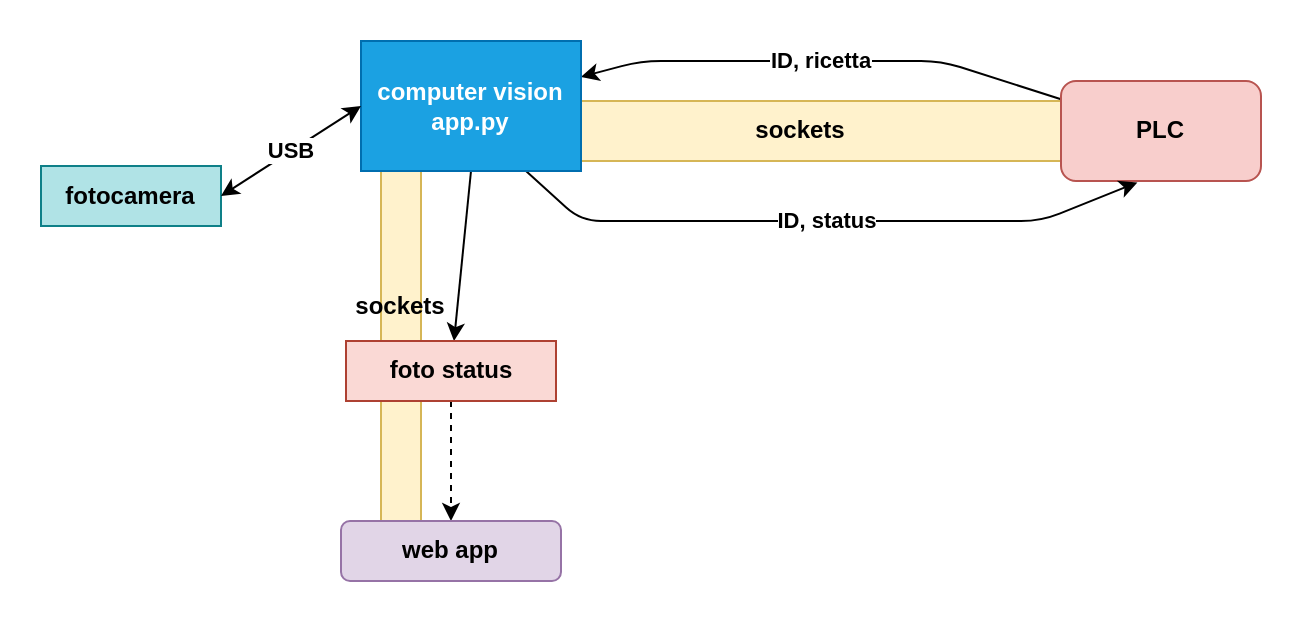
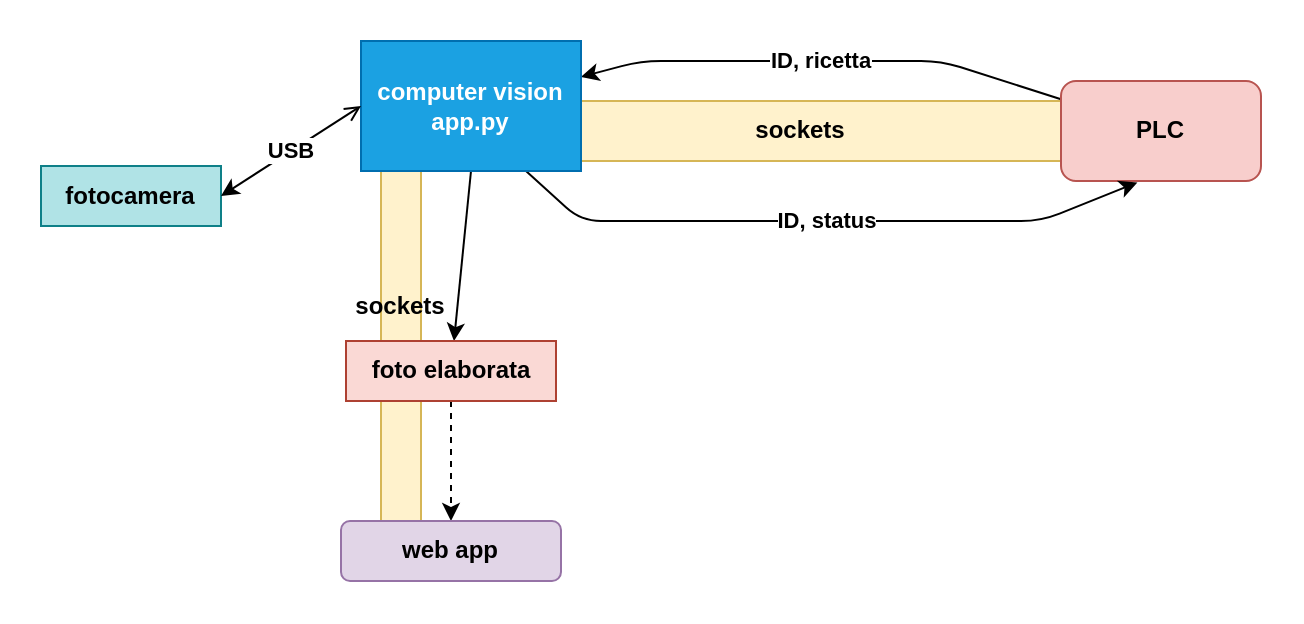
(349, 114) -> (352, 112)
(452, 371) -> (452, 371)
